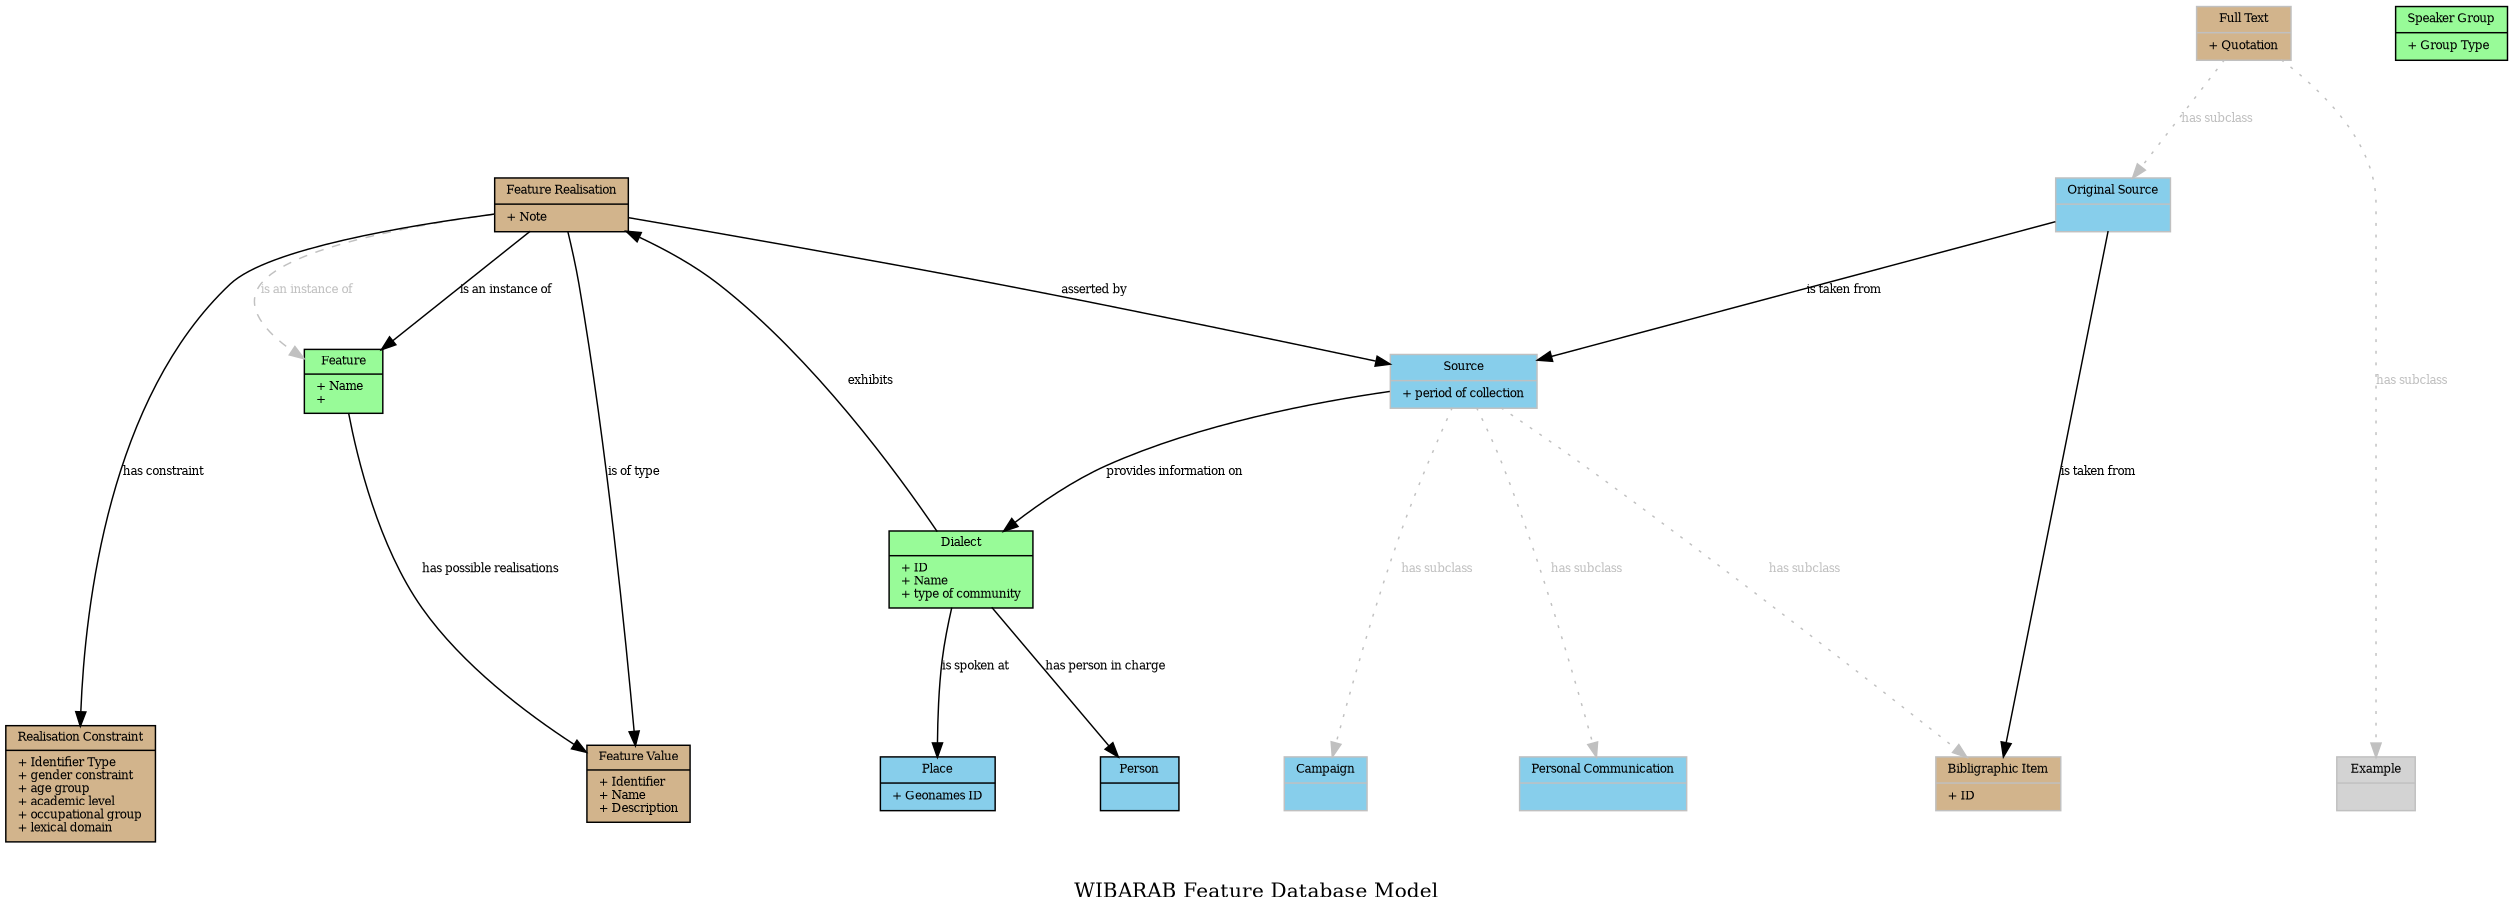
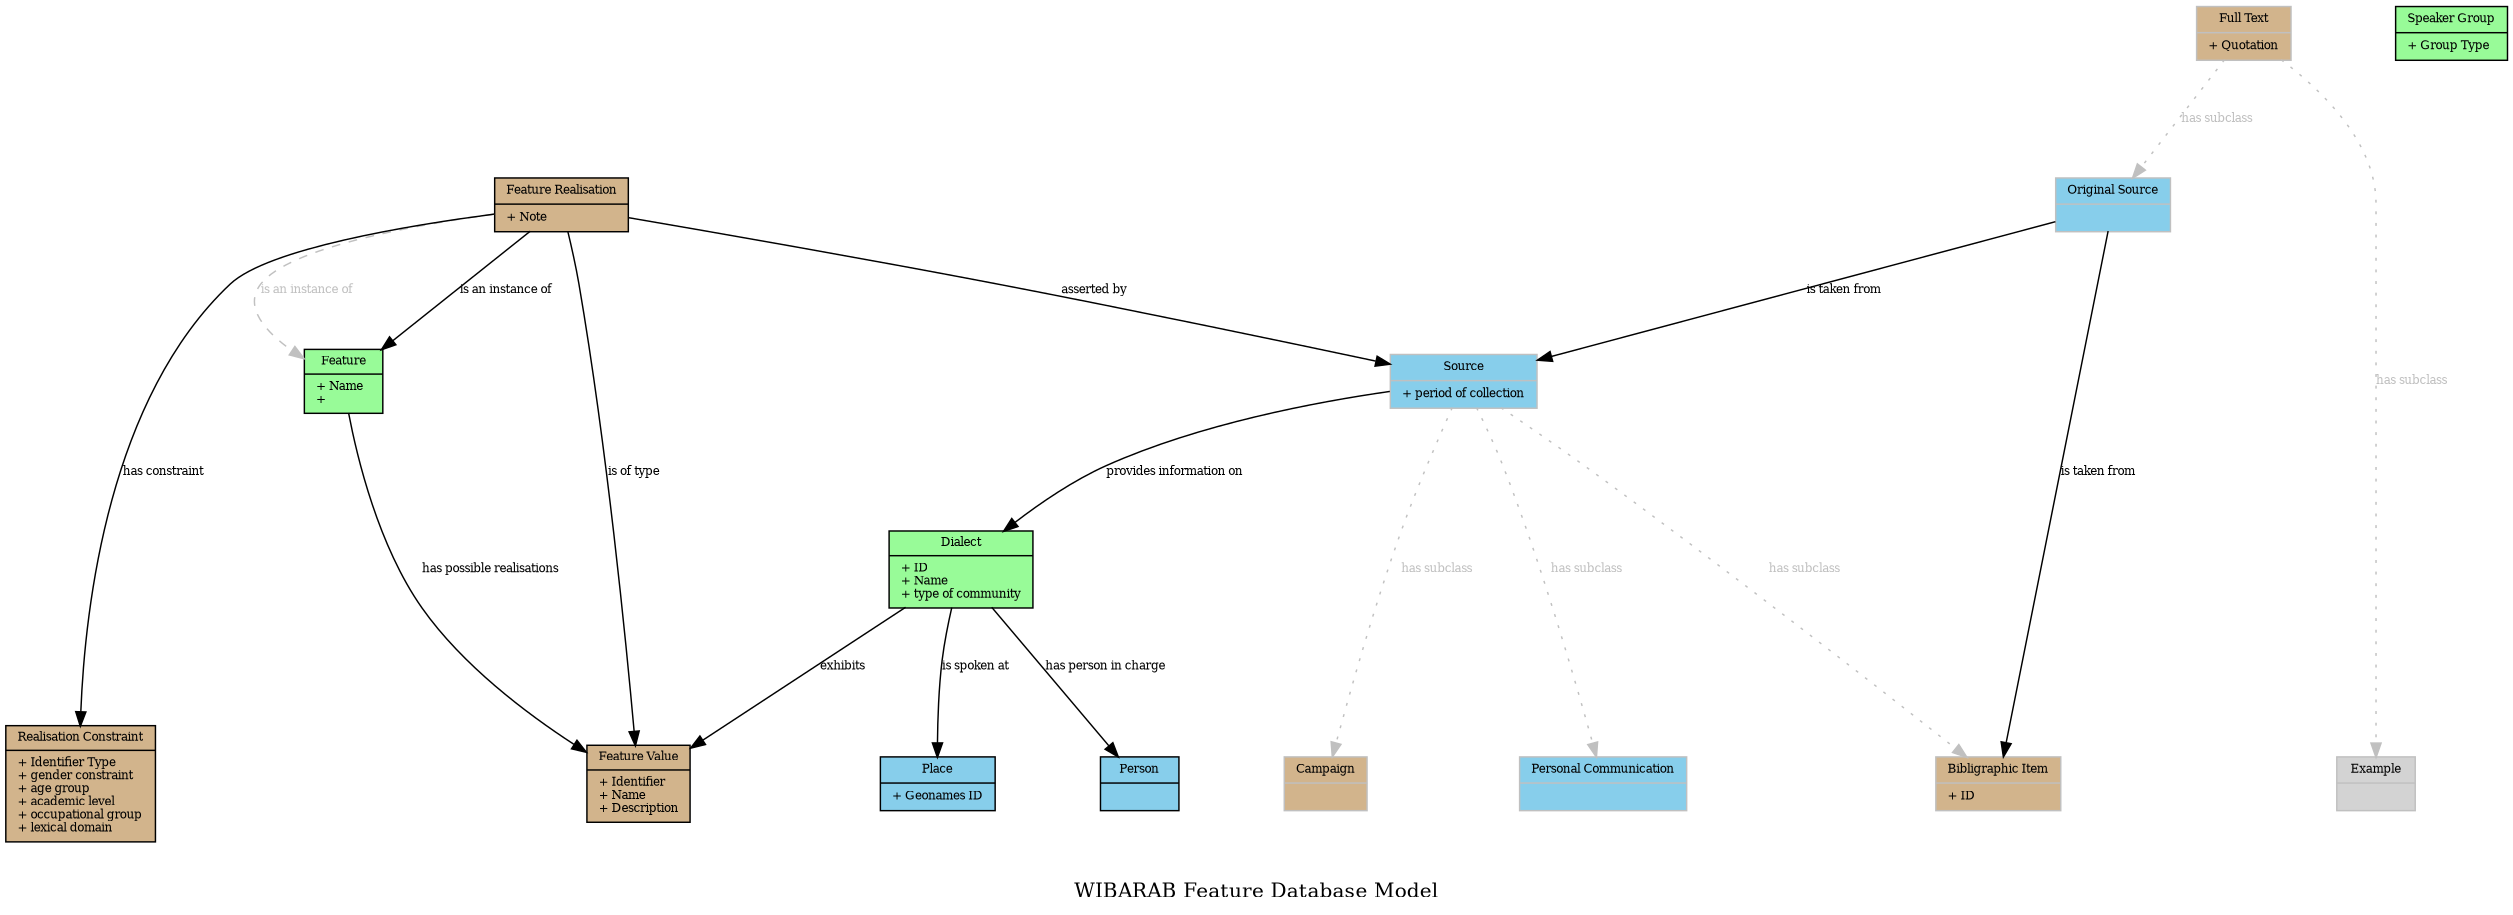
(806, 366) -> (804, 674)
(1326, 784) -> (1326, 784)
